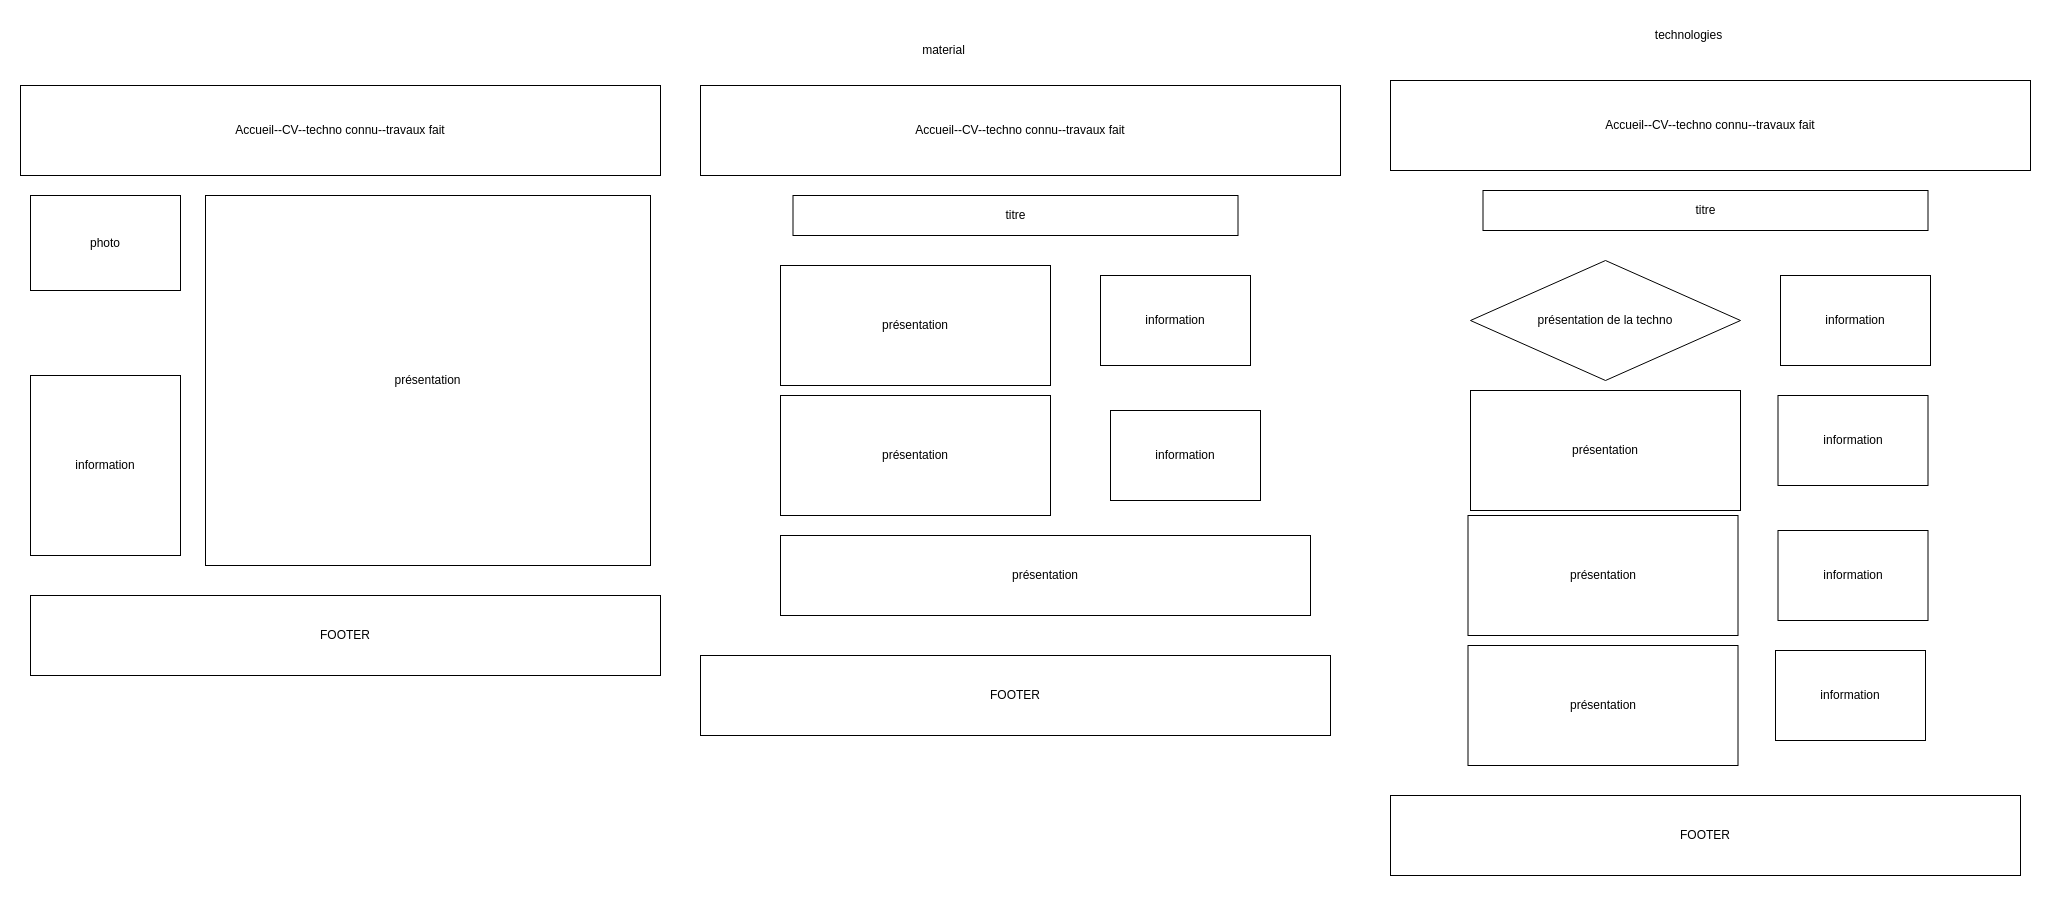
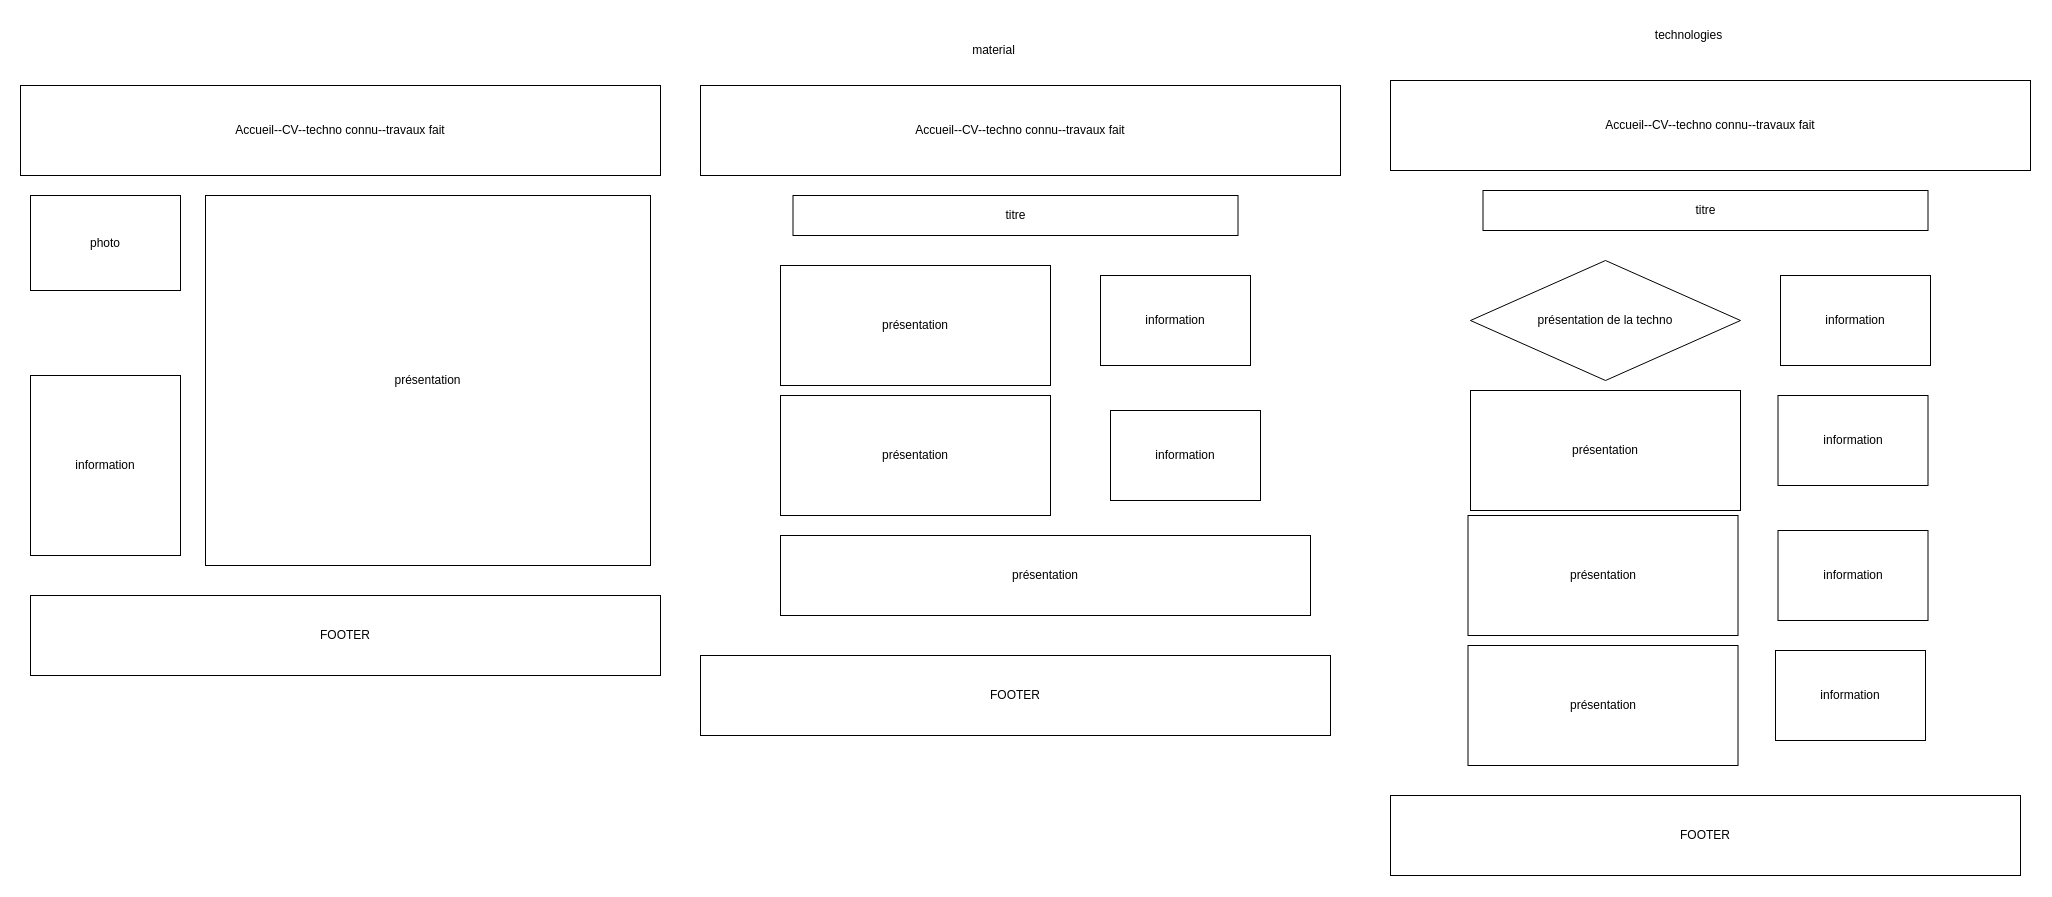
(943, 51) -> (993, 51)
